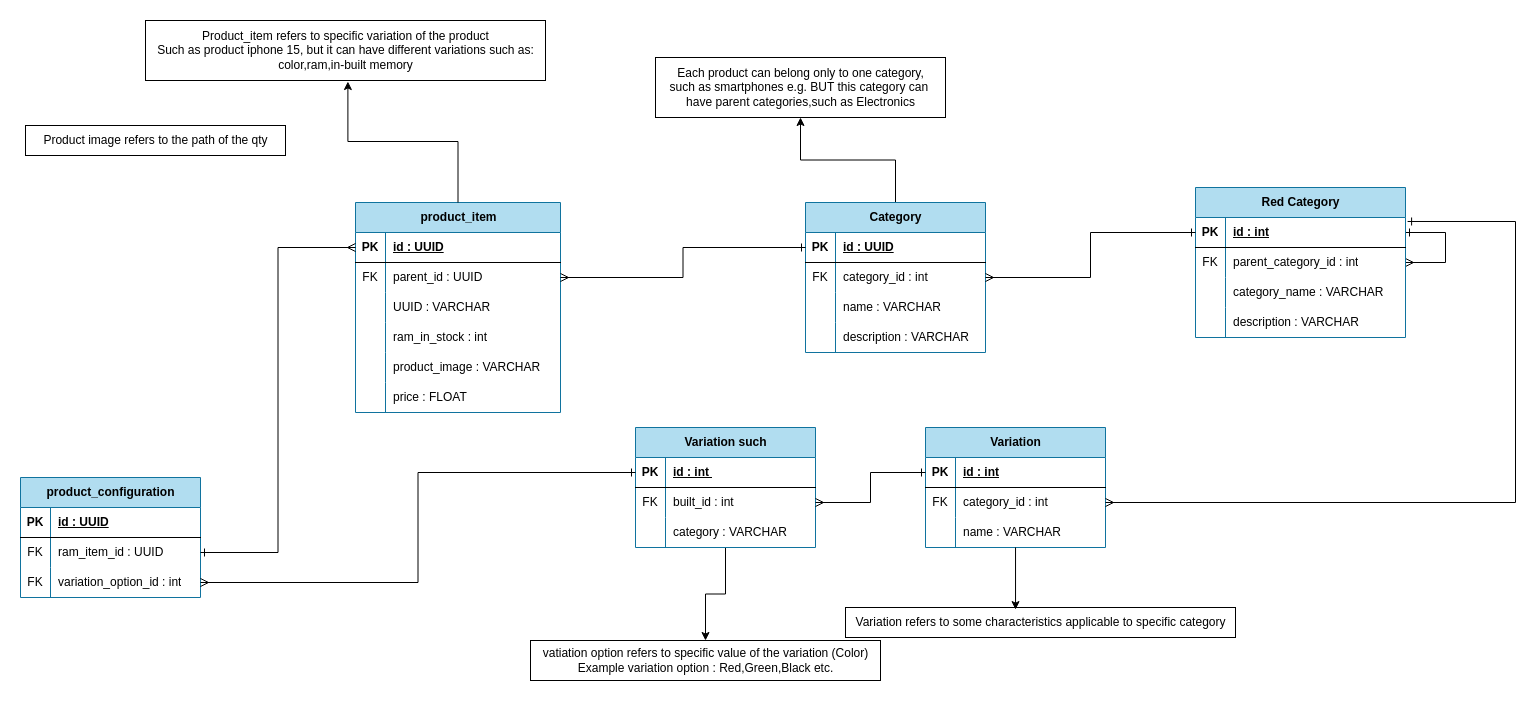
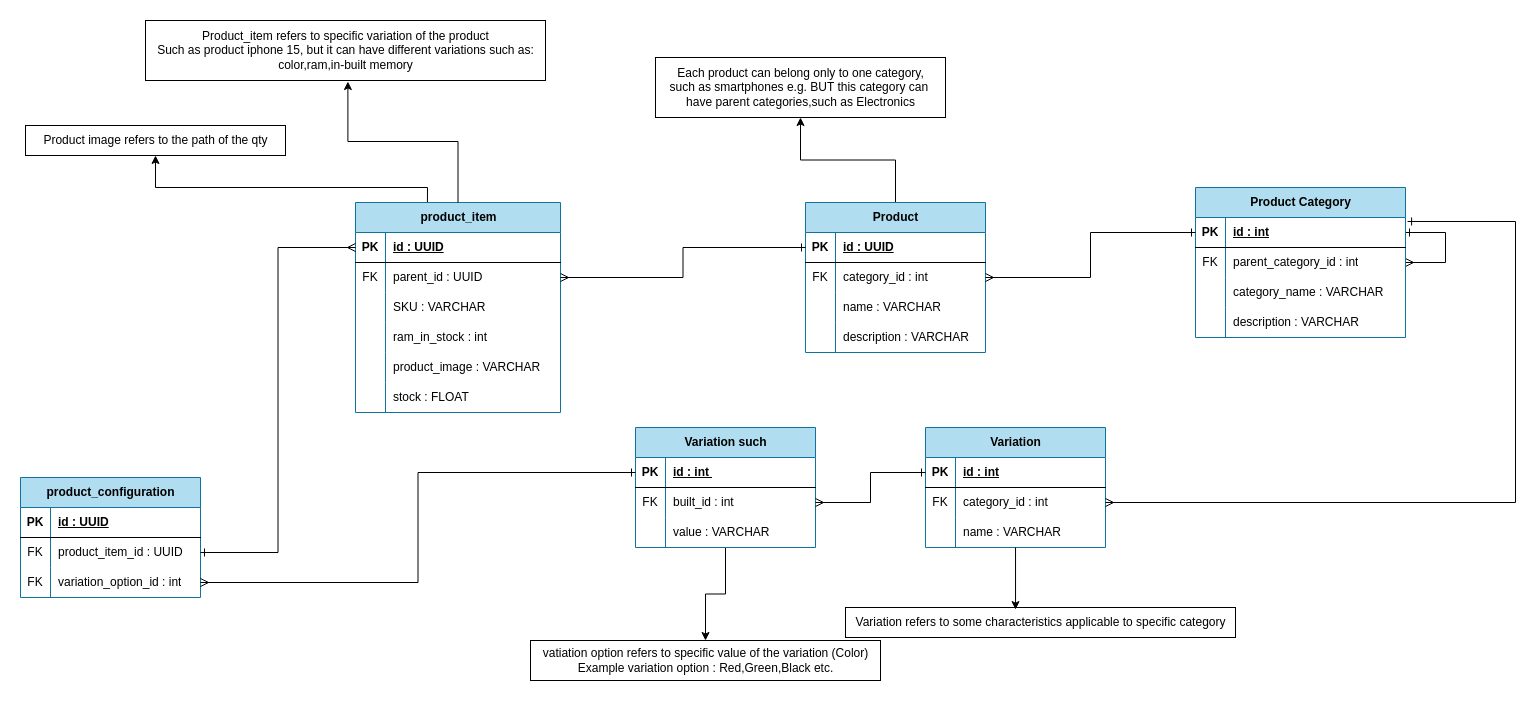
none -> (287, 188)
(1301, 203) -> (1301, 203)
(896, 218) -> (896, 218)
(436, 308) -> (433, 308)
(431, 398) -> (433, 398)
(729, 533) -> (718, 533)
(111, 553) -> (125, 553)
